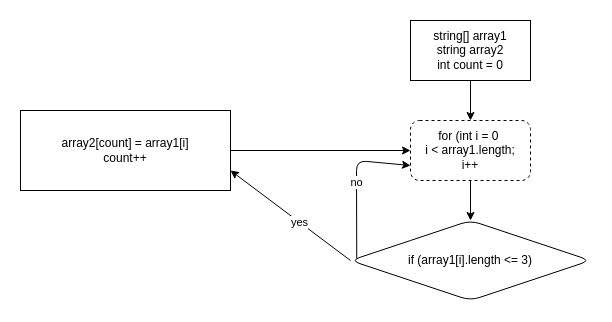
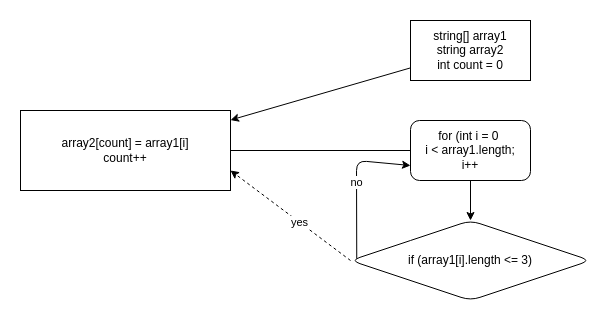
(471, 97) -> (324, 93)
(402, 151) -> (406, 151)
(471, 151) -> (471, 151)
(264, 195) -> (264, 195)
